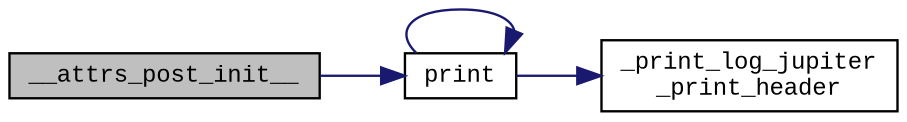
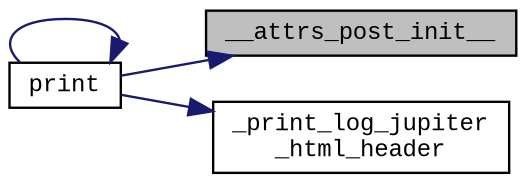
(350, 76) -> (165, 68)
(749, 76) -> (361, 137)
